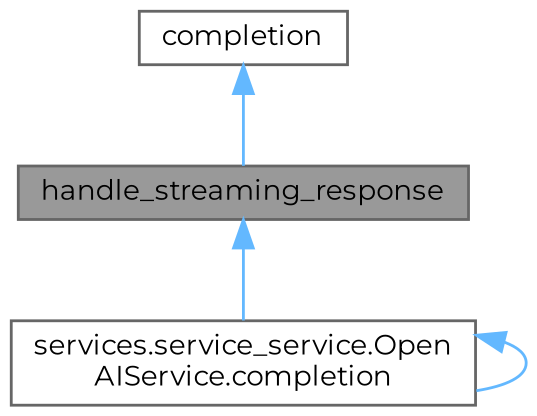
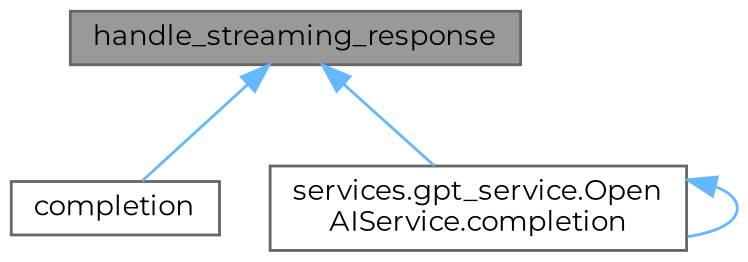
(243, 130) -> (195, 133)
(243, 363) -> (478, 208)
